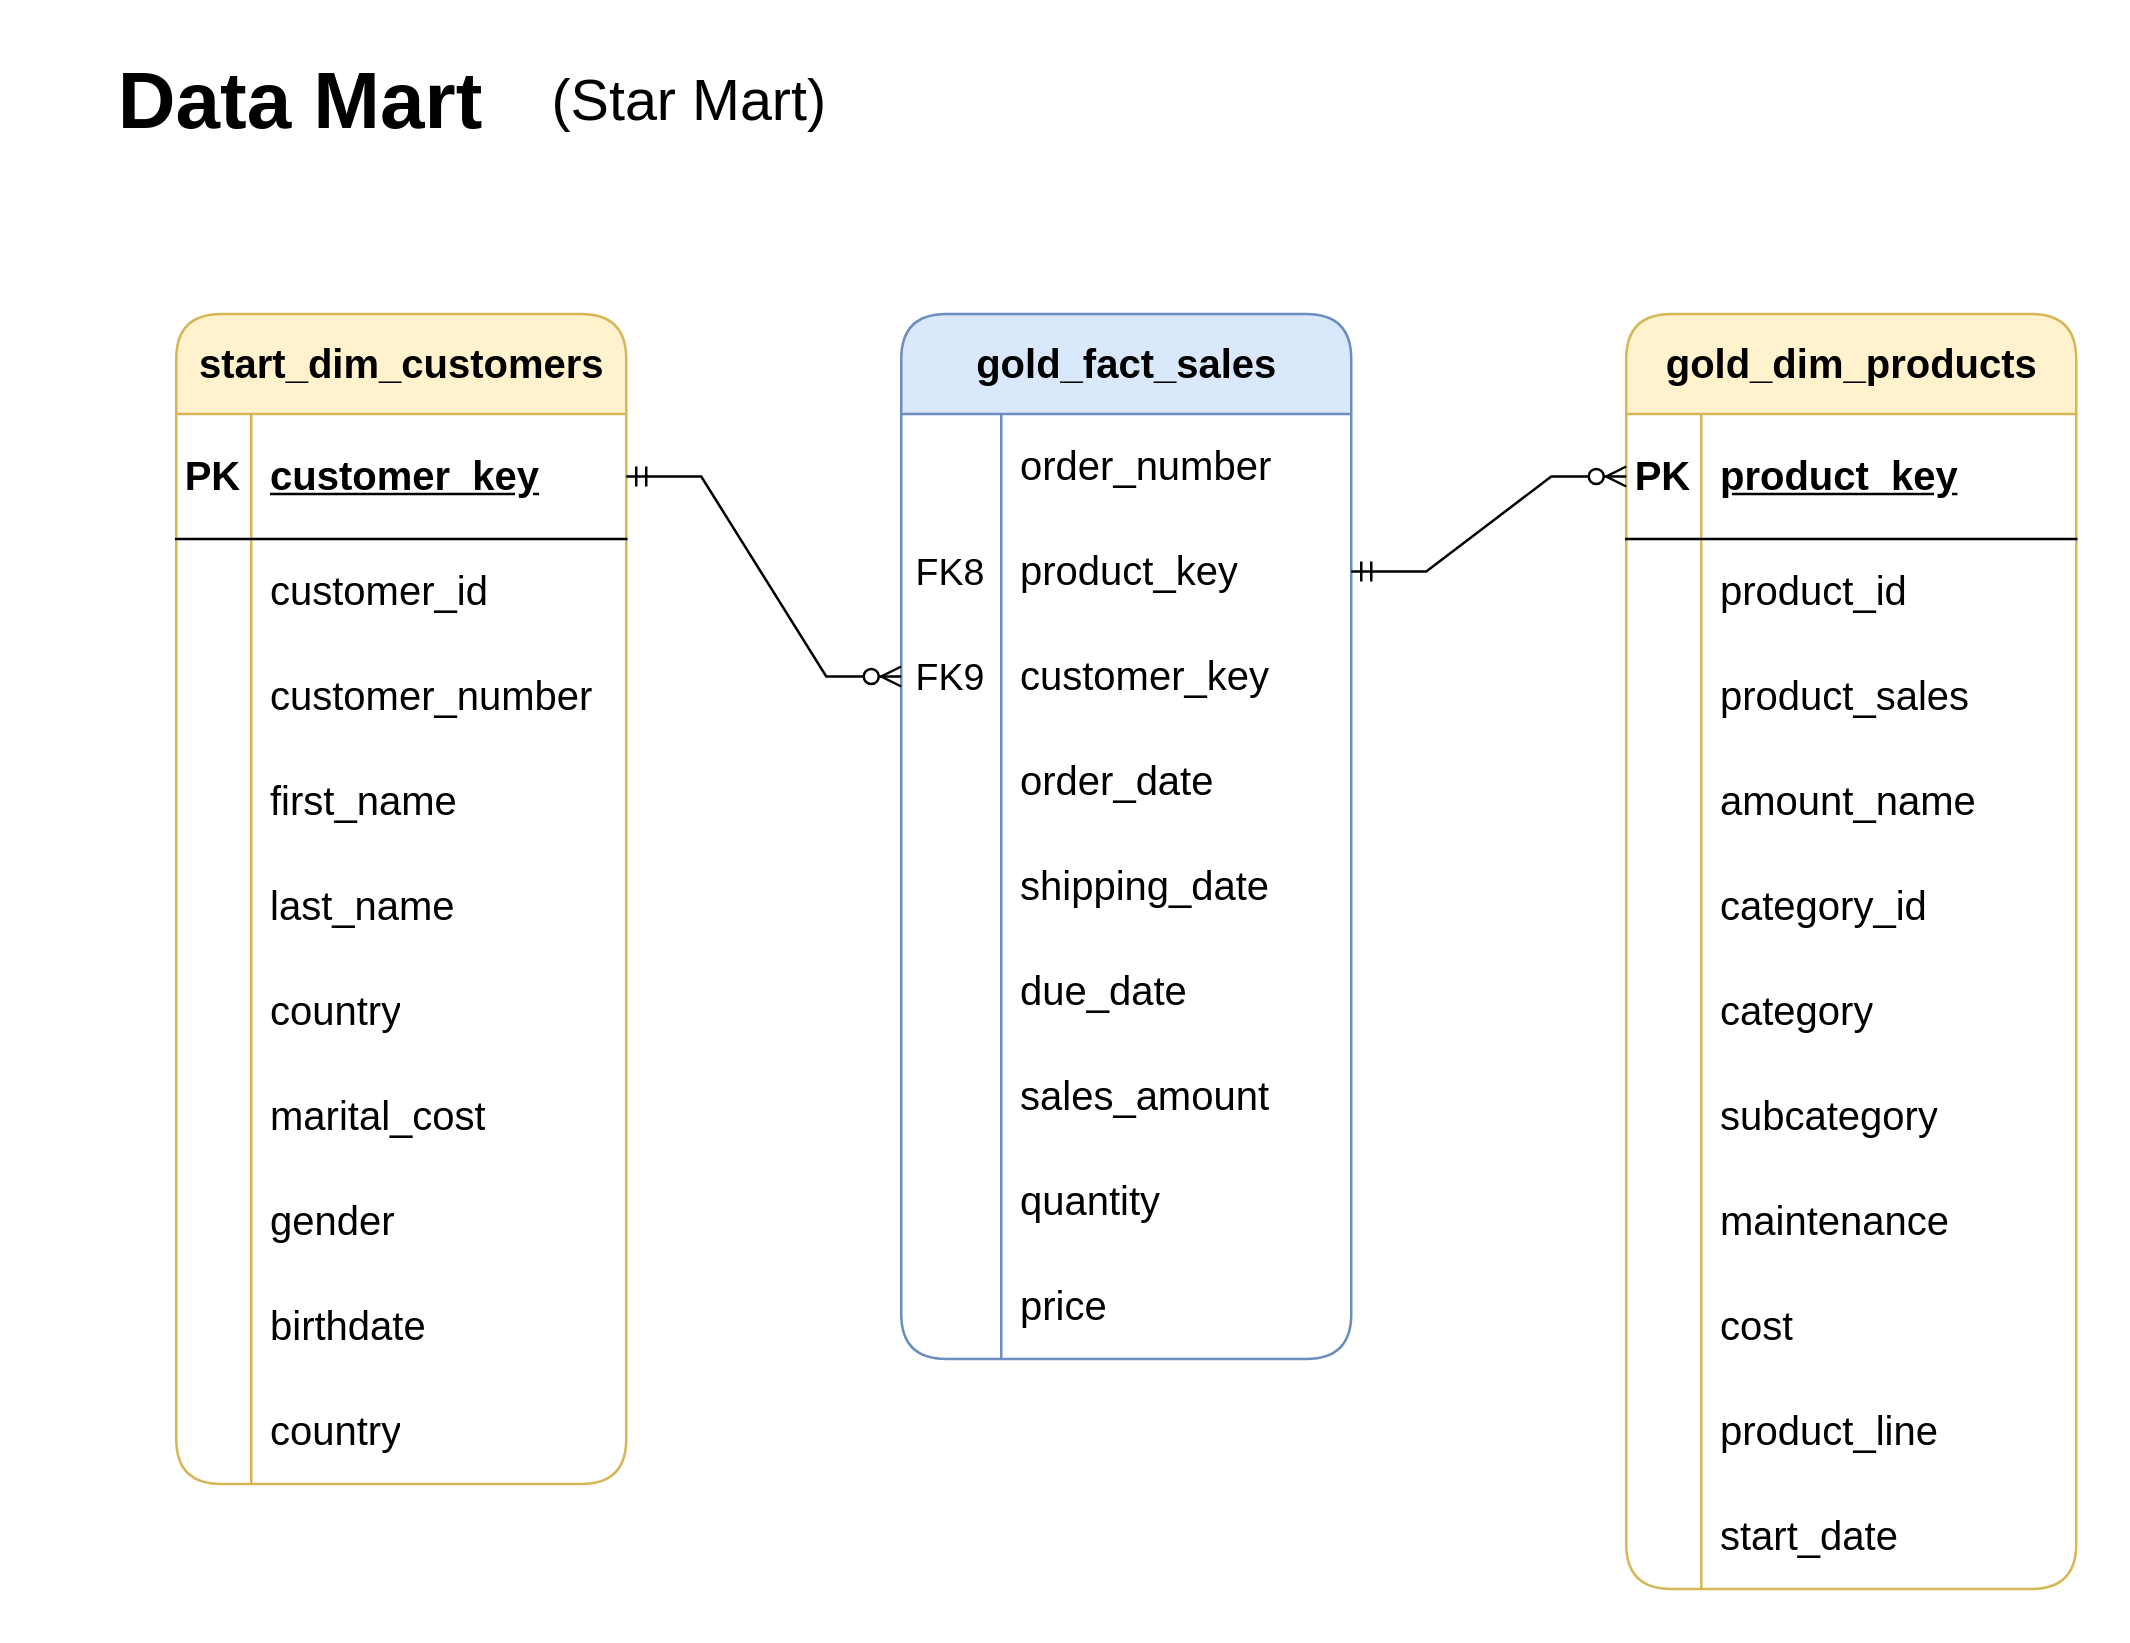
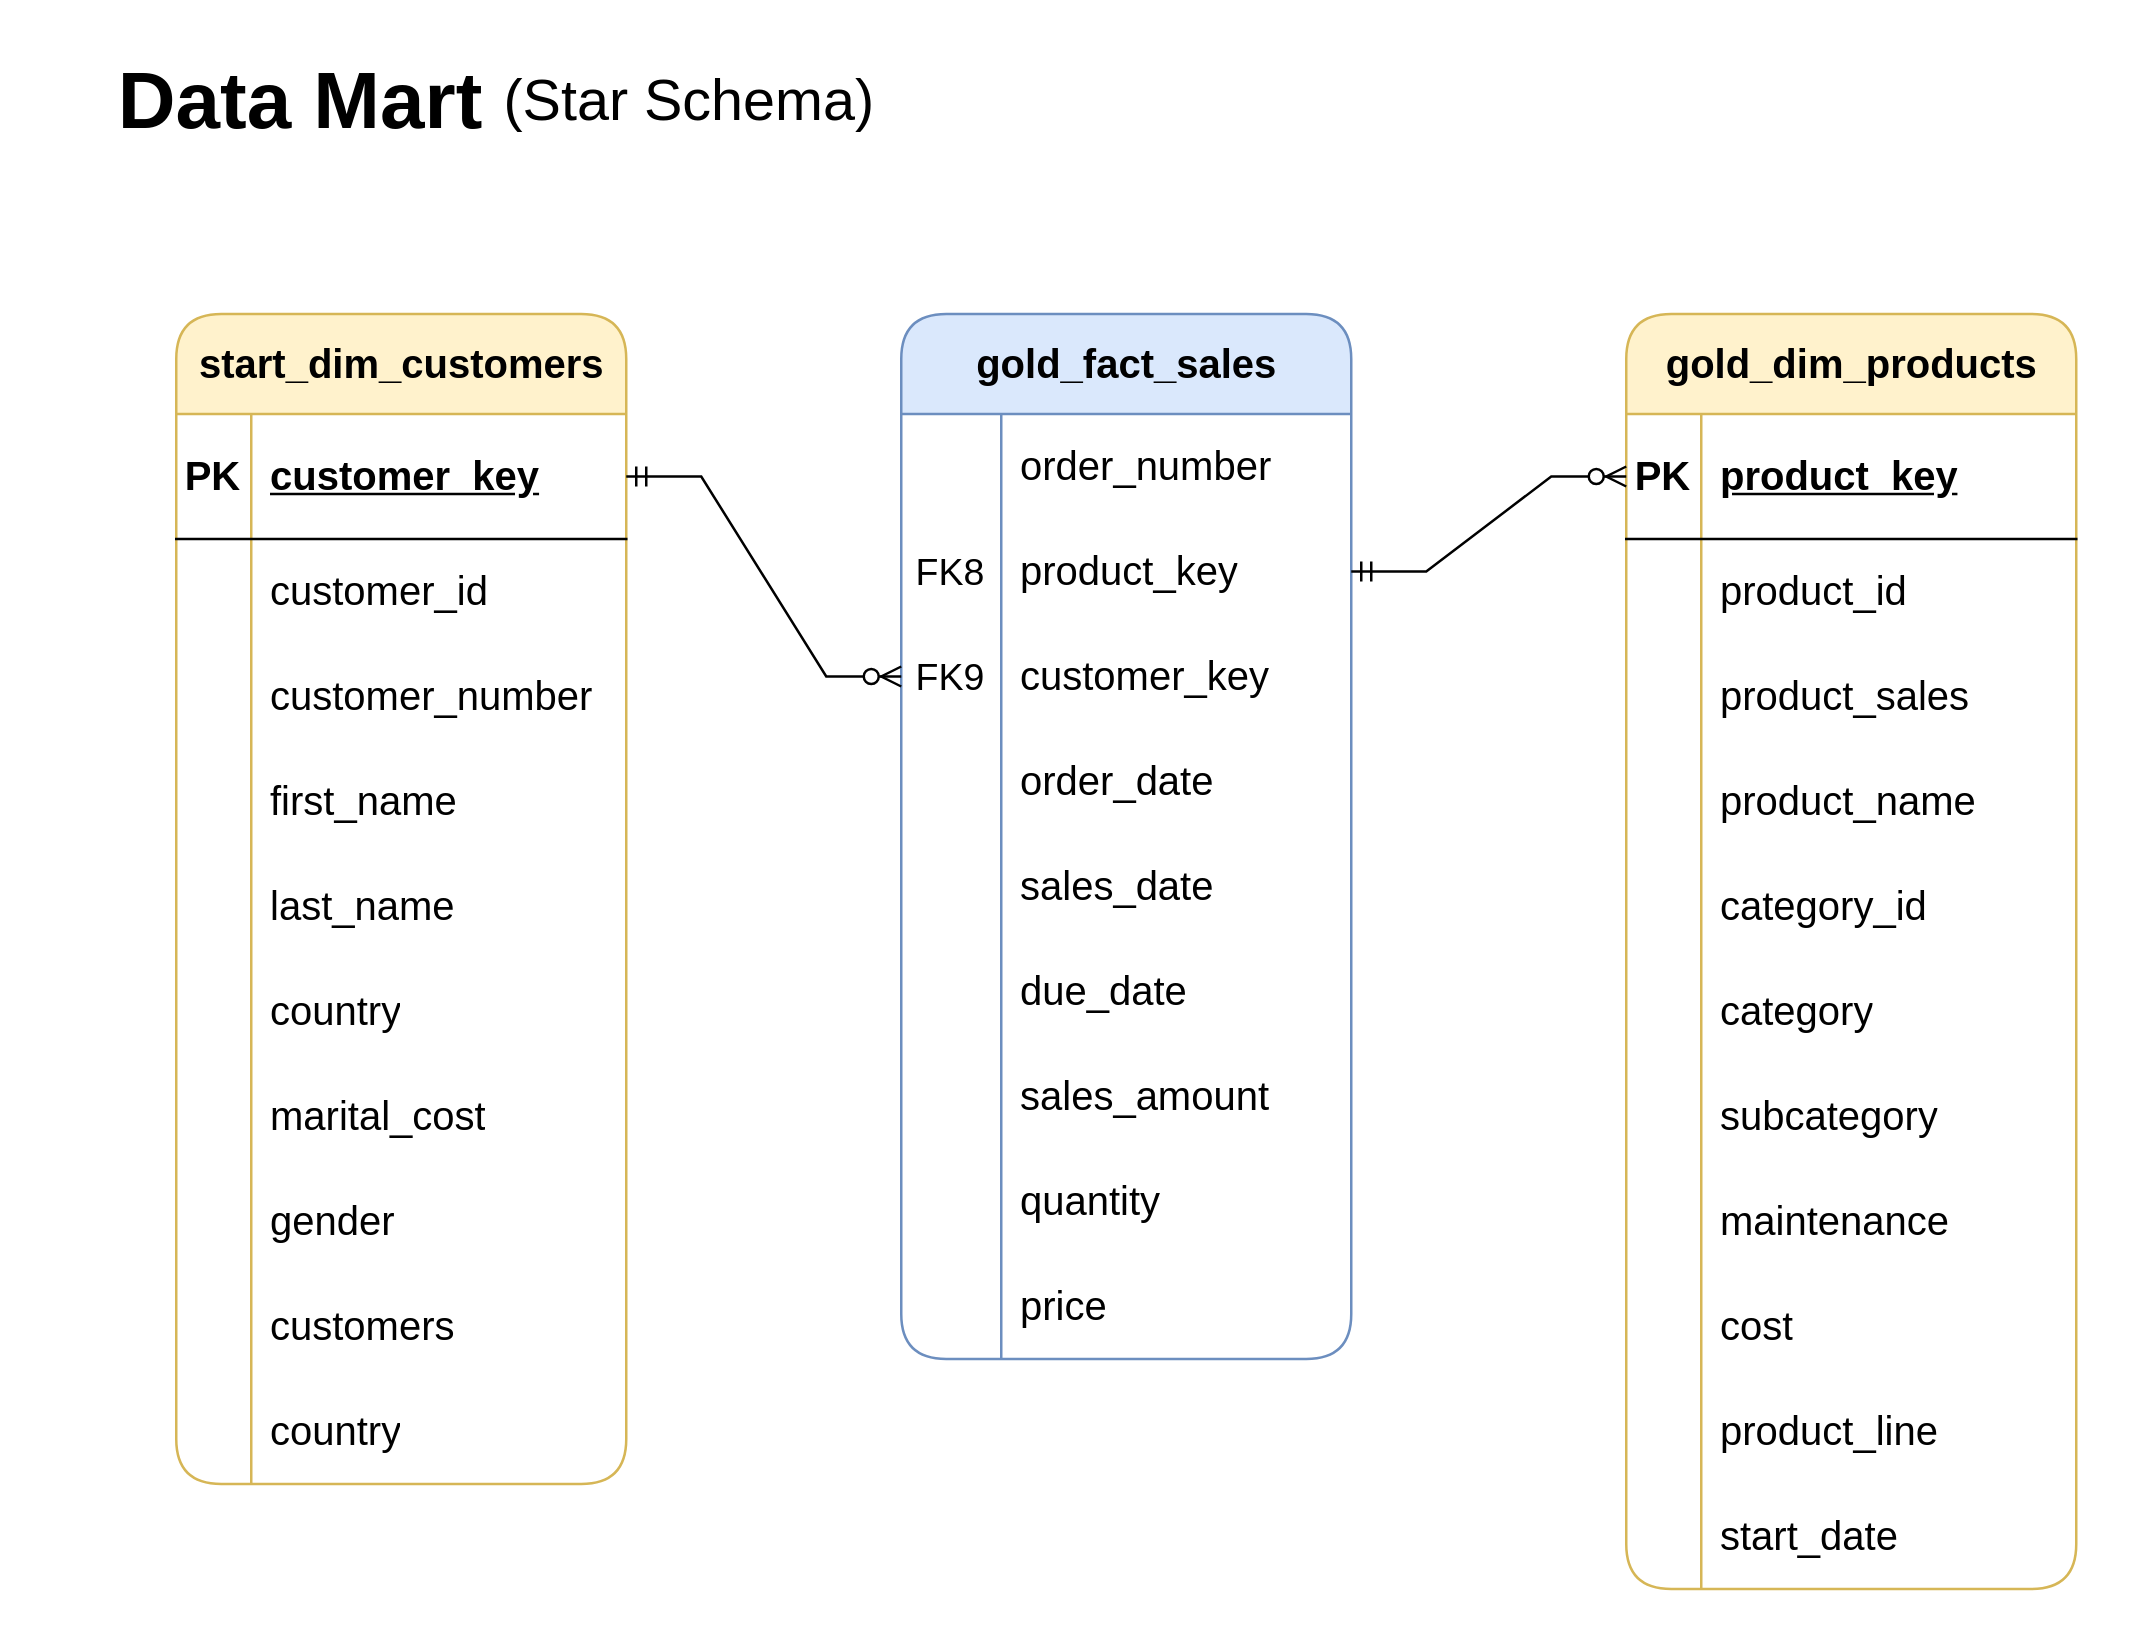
(690, 101) -> (690, 101)
(1844, 801) -> (1856, 801)
(1156, 886) -> (1128, 886)
(367, 1326) -> (372, 1326)
